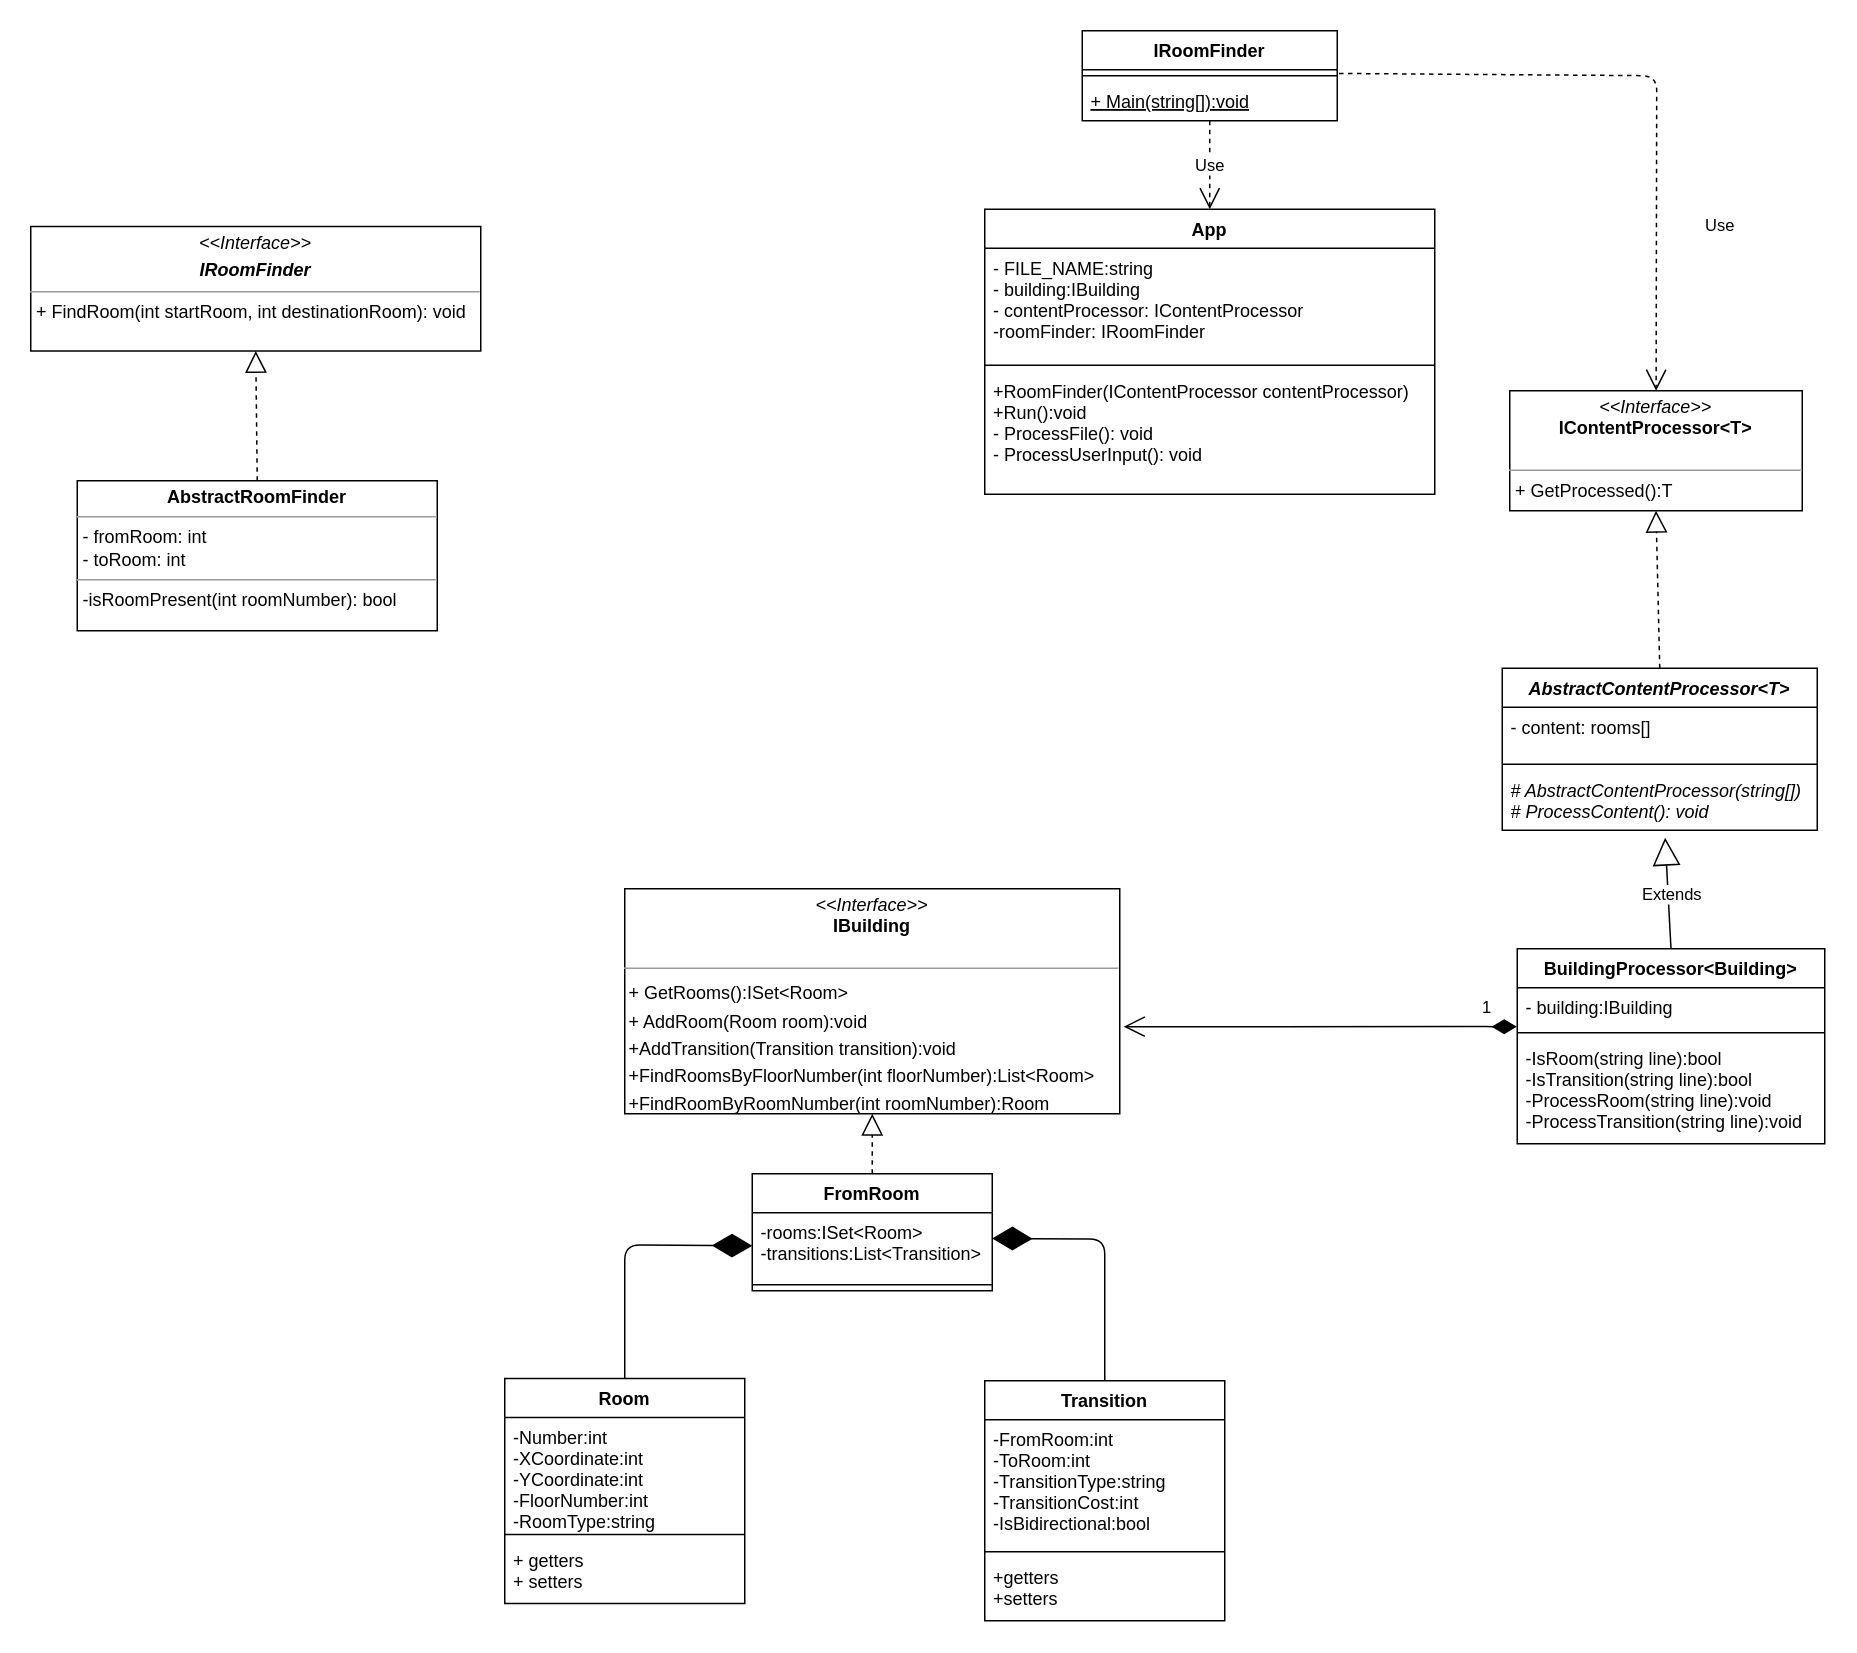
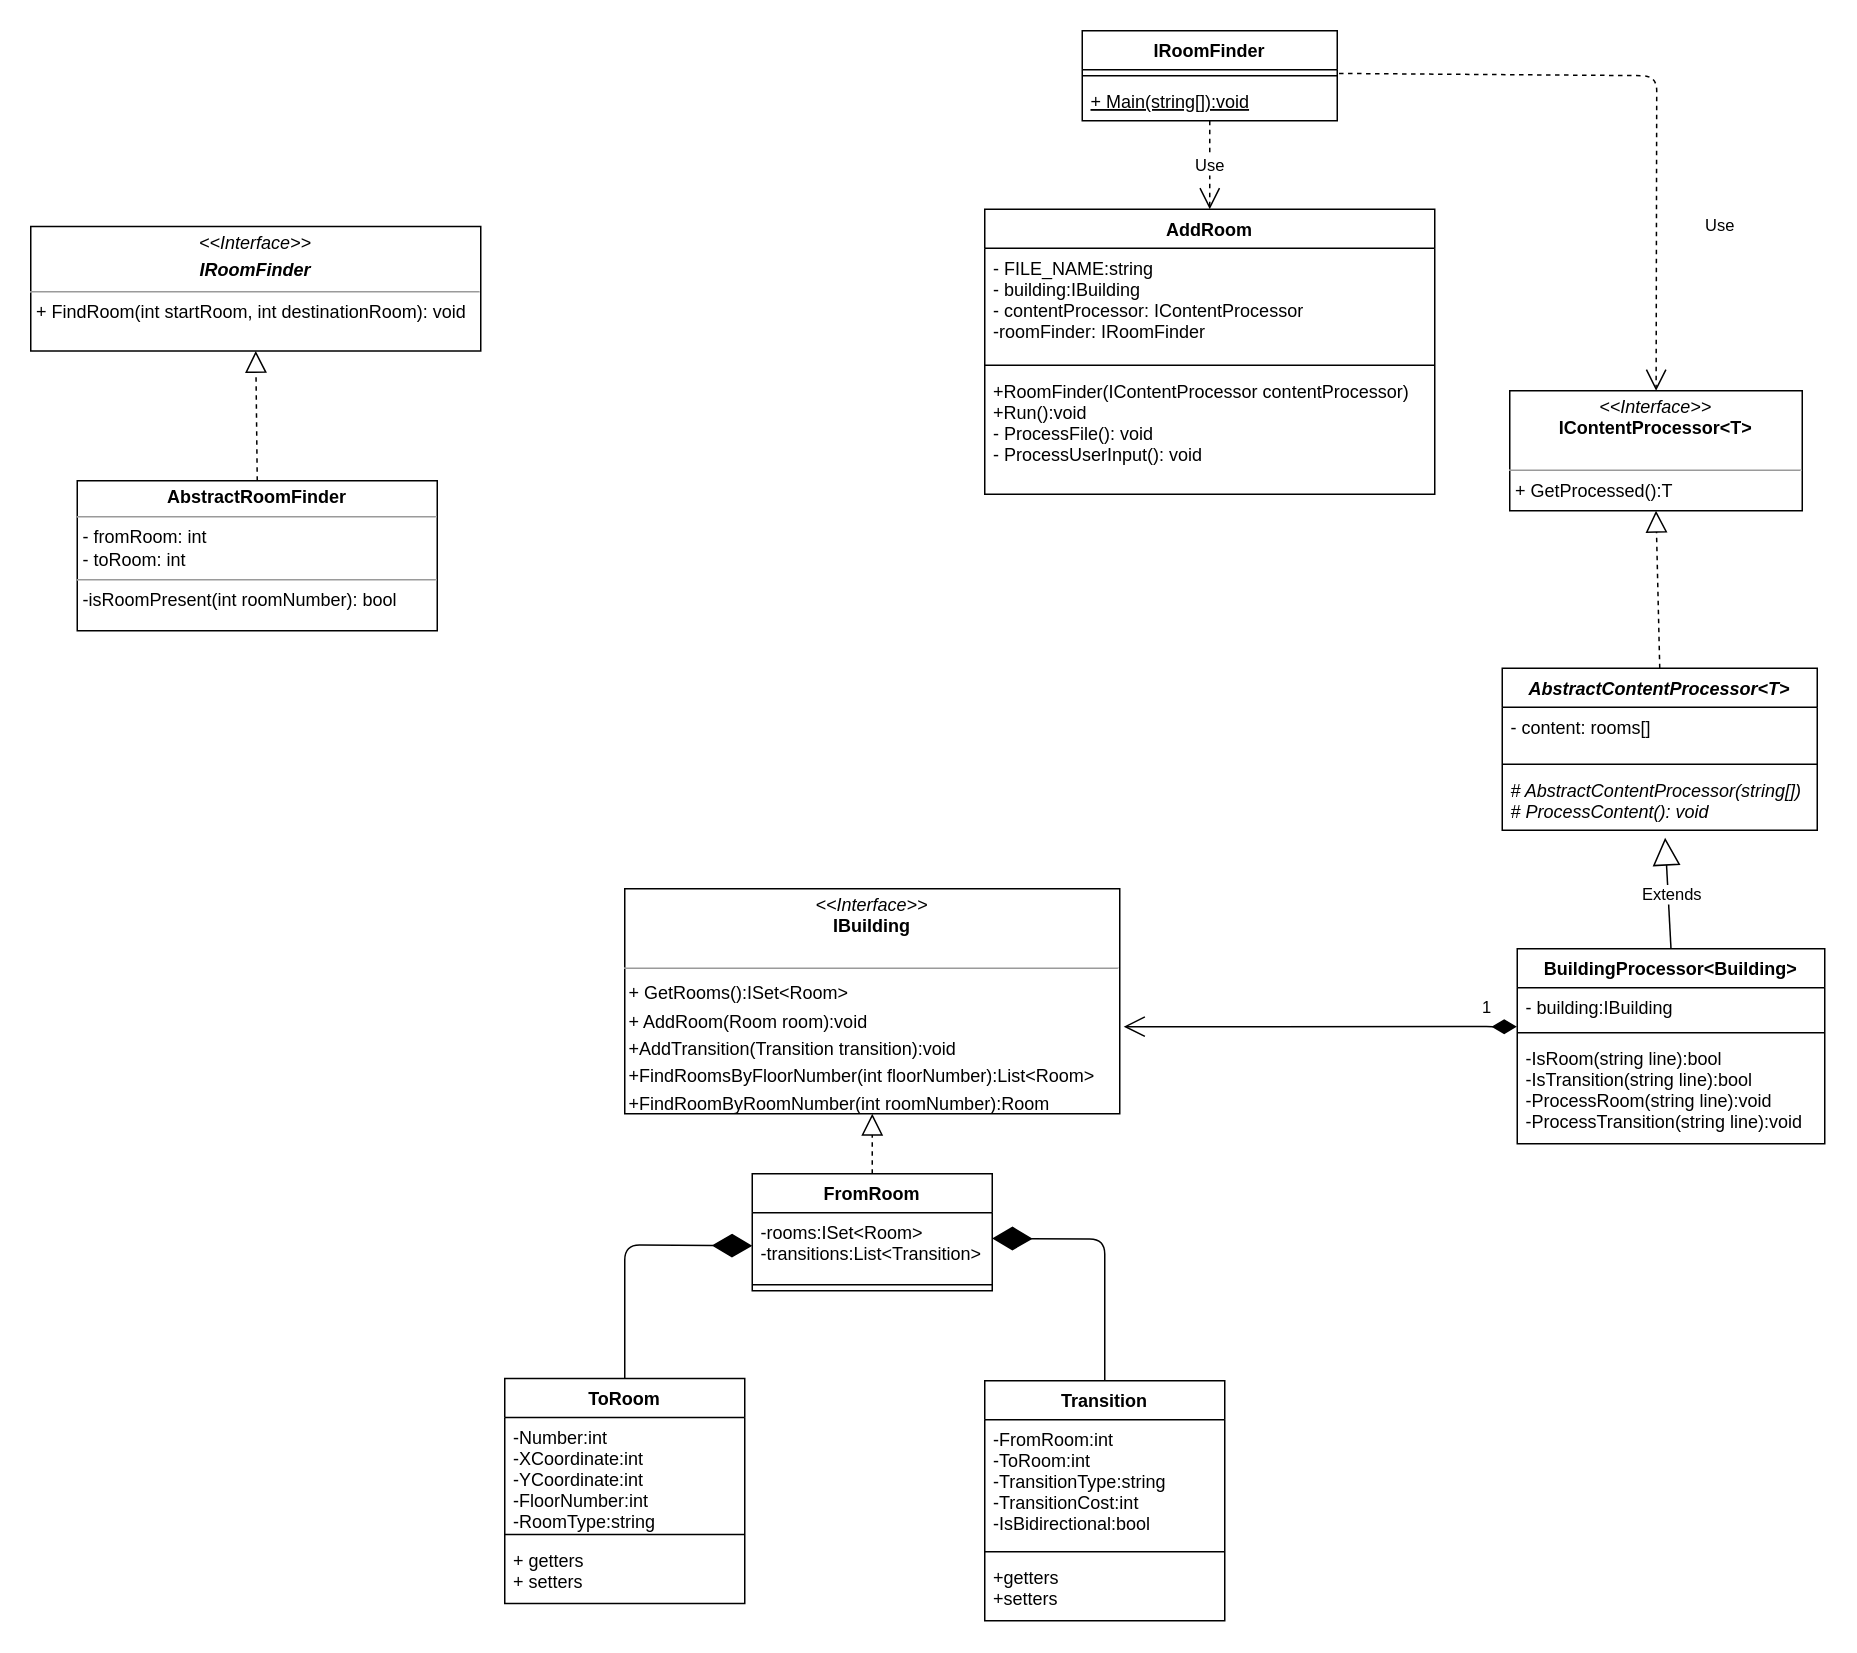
(1209, 230) -> (1209, 230)
(624, 1399) -> (624, 1399)
